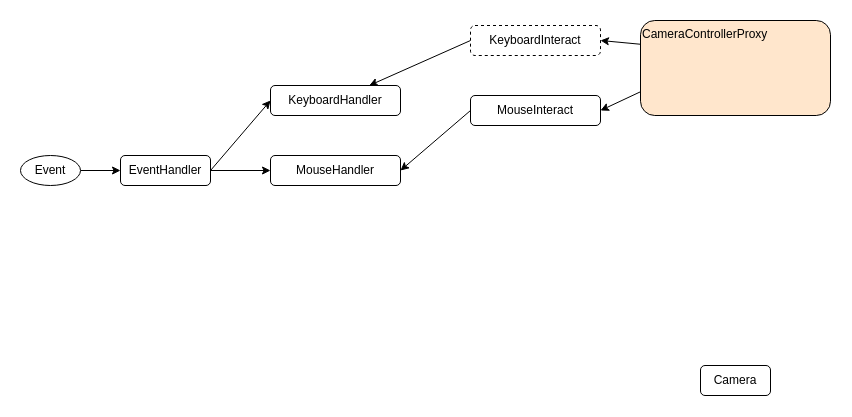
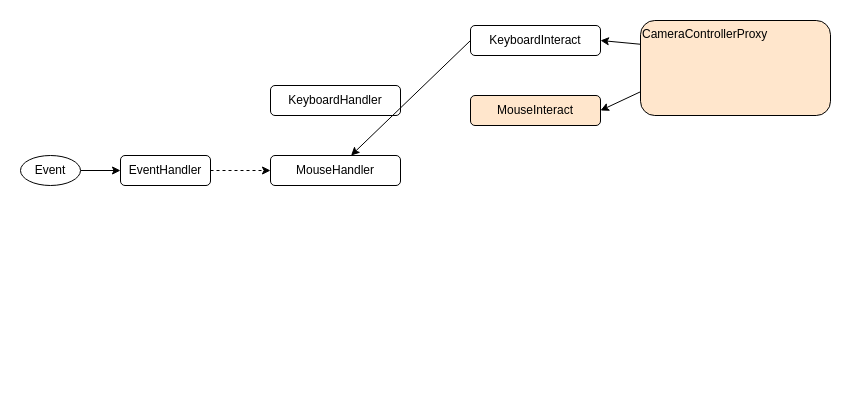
(536, 41) -> (536, 41)
(423, 62) -> (413, 95)
(536, 111) -> (536, 111)
(239, 137) -> none
(438, 138) -> none
(238, 171) -> (238, 171)
(736, 381) -> none
